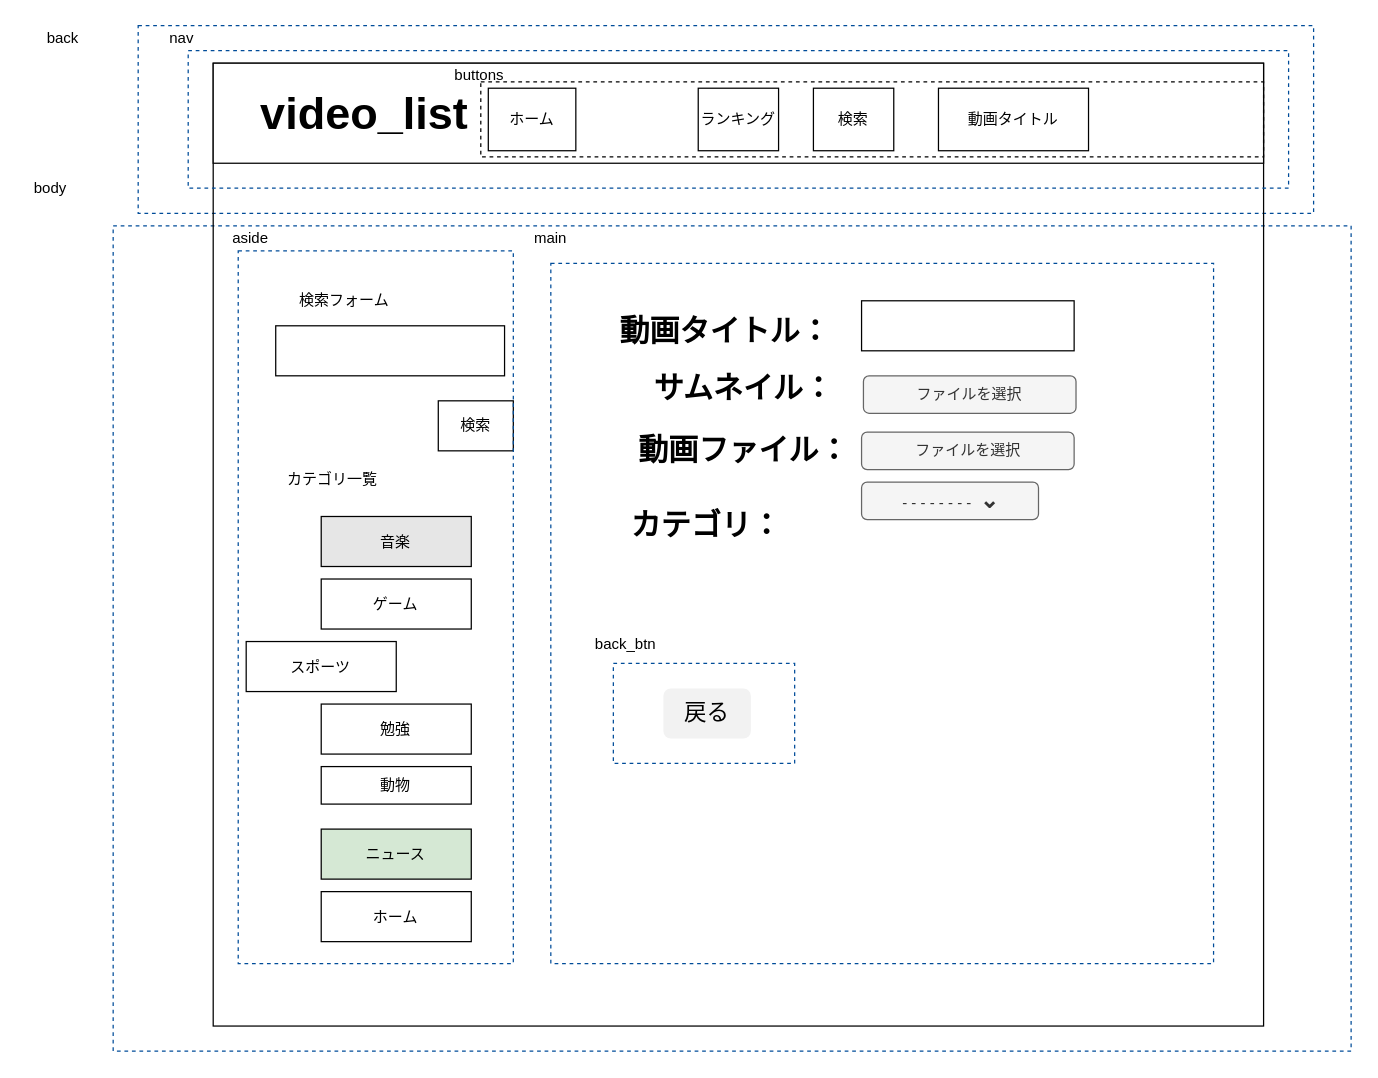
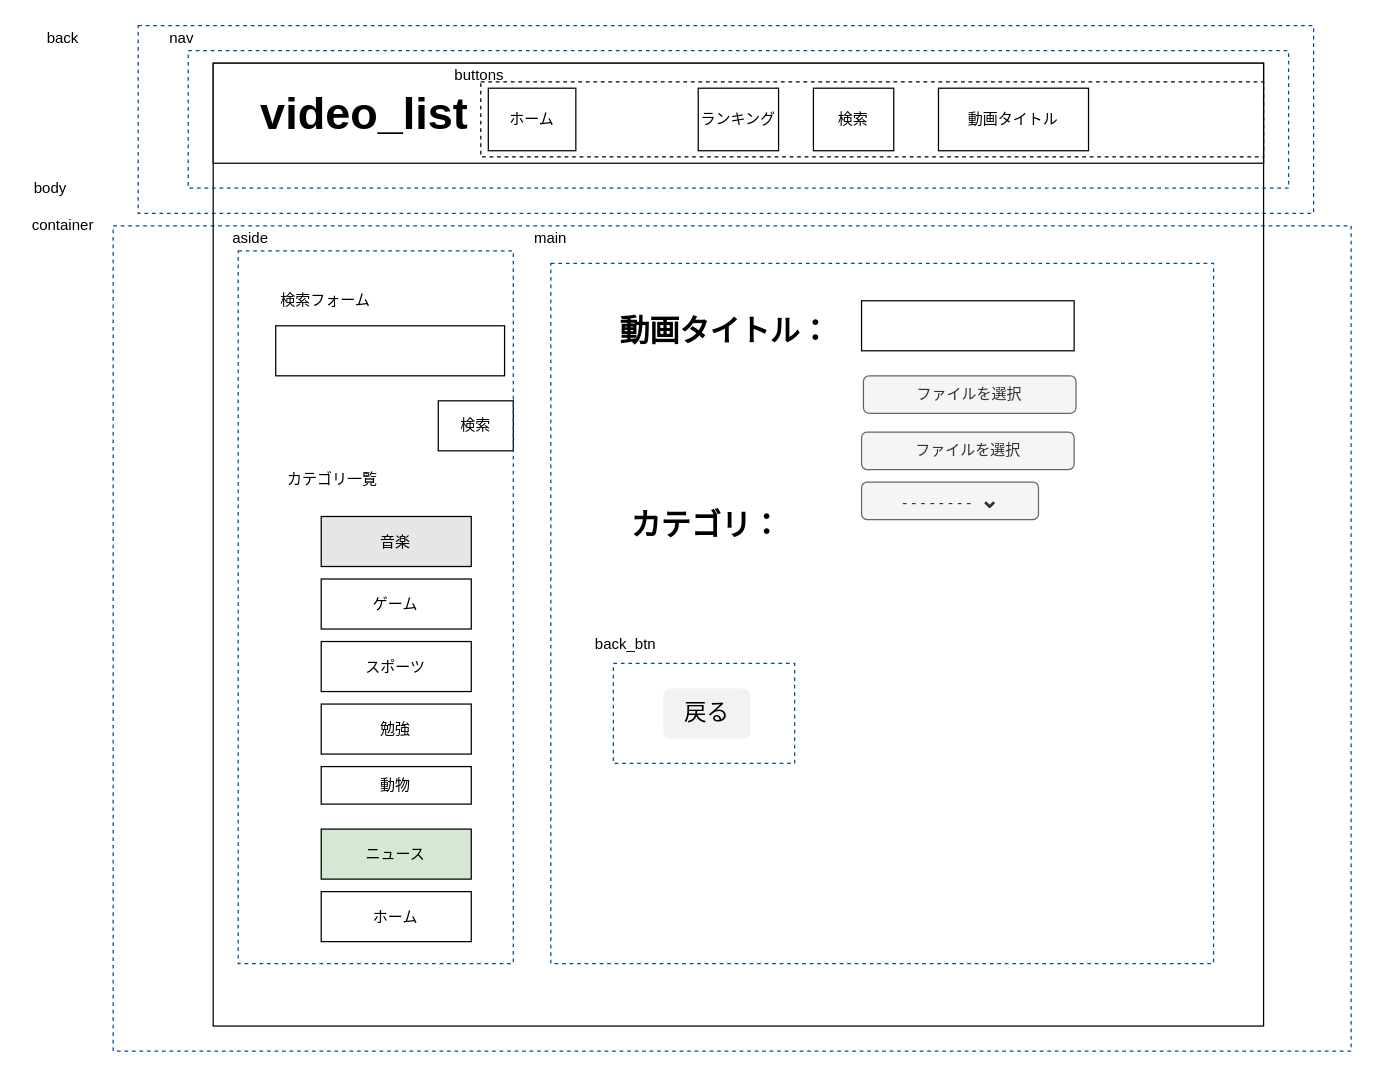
none -> (63, 226)
(344, 301) -> (326, 301)
(743, 388) -> none
(743, 451) -> none
(321, 666) -> (396, 666)
